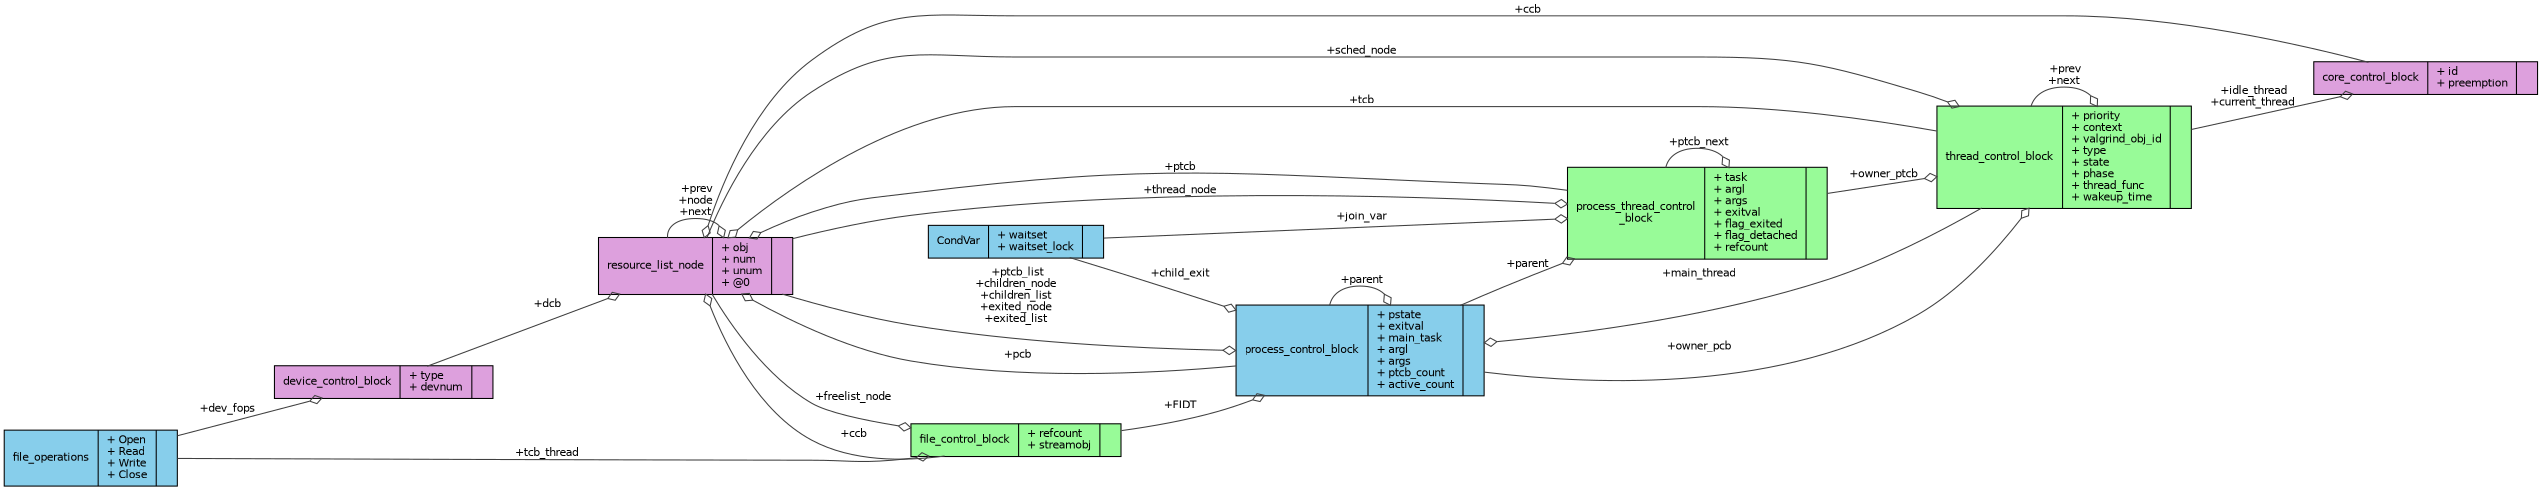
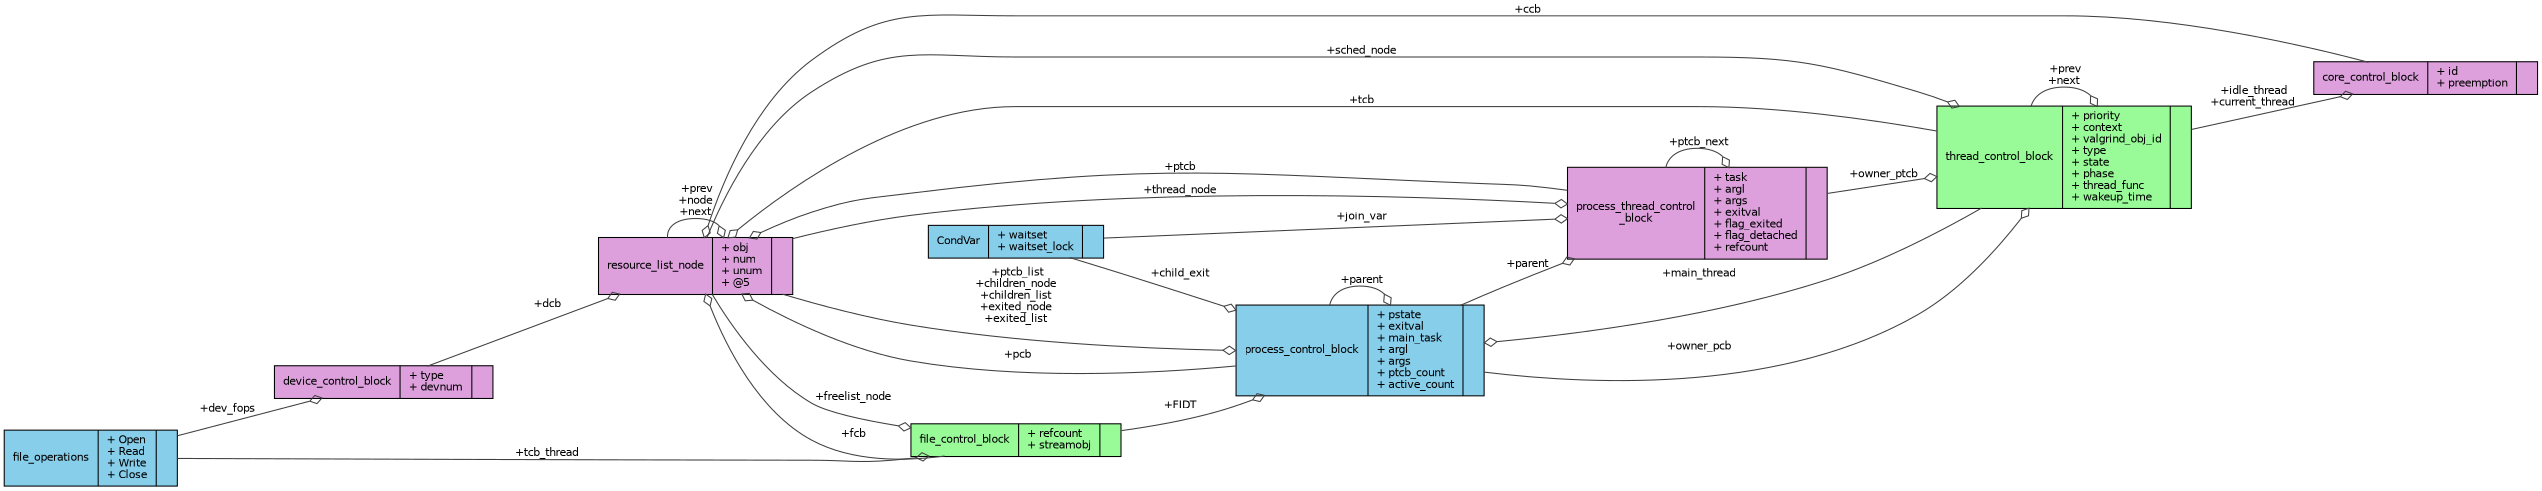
(1697, 213) -> (1697, 213)
(736, 283) -> (736, 283)
(852, 434) -> (852, 434)
